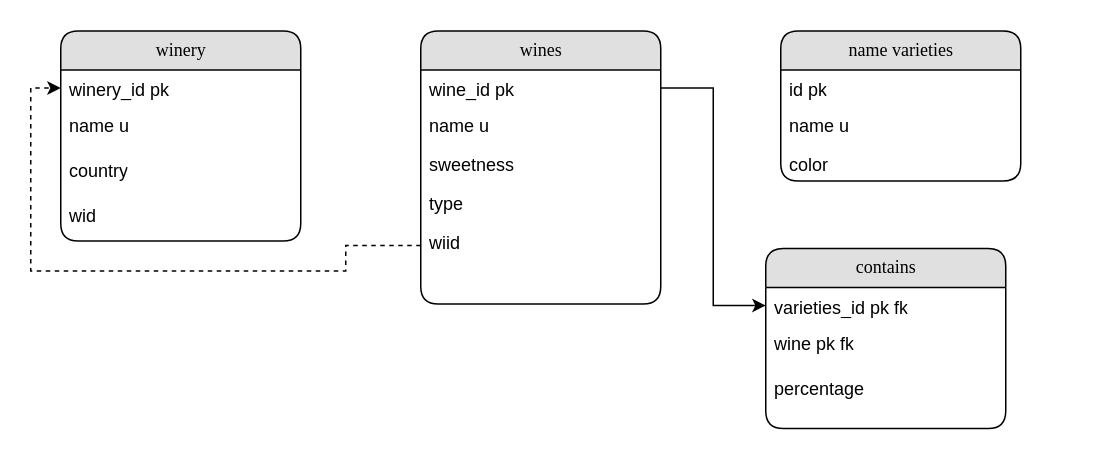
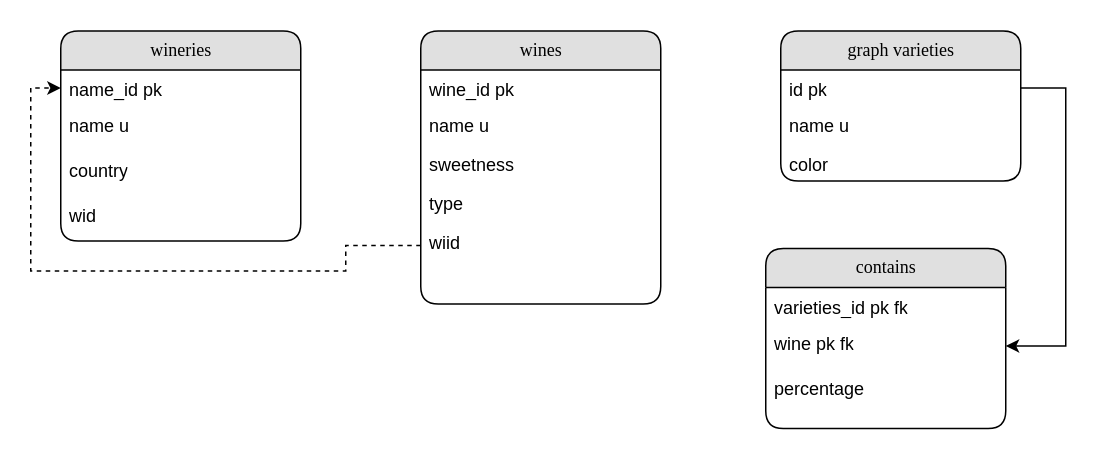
(182, 50) -> (182, 50)
(902, 50) -> (902, 50)
(123, 91) -> (115, 91)
(713, 191) -> none
none -> (1066, 219)
